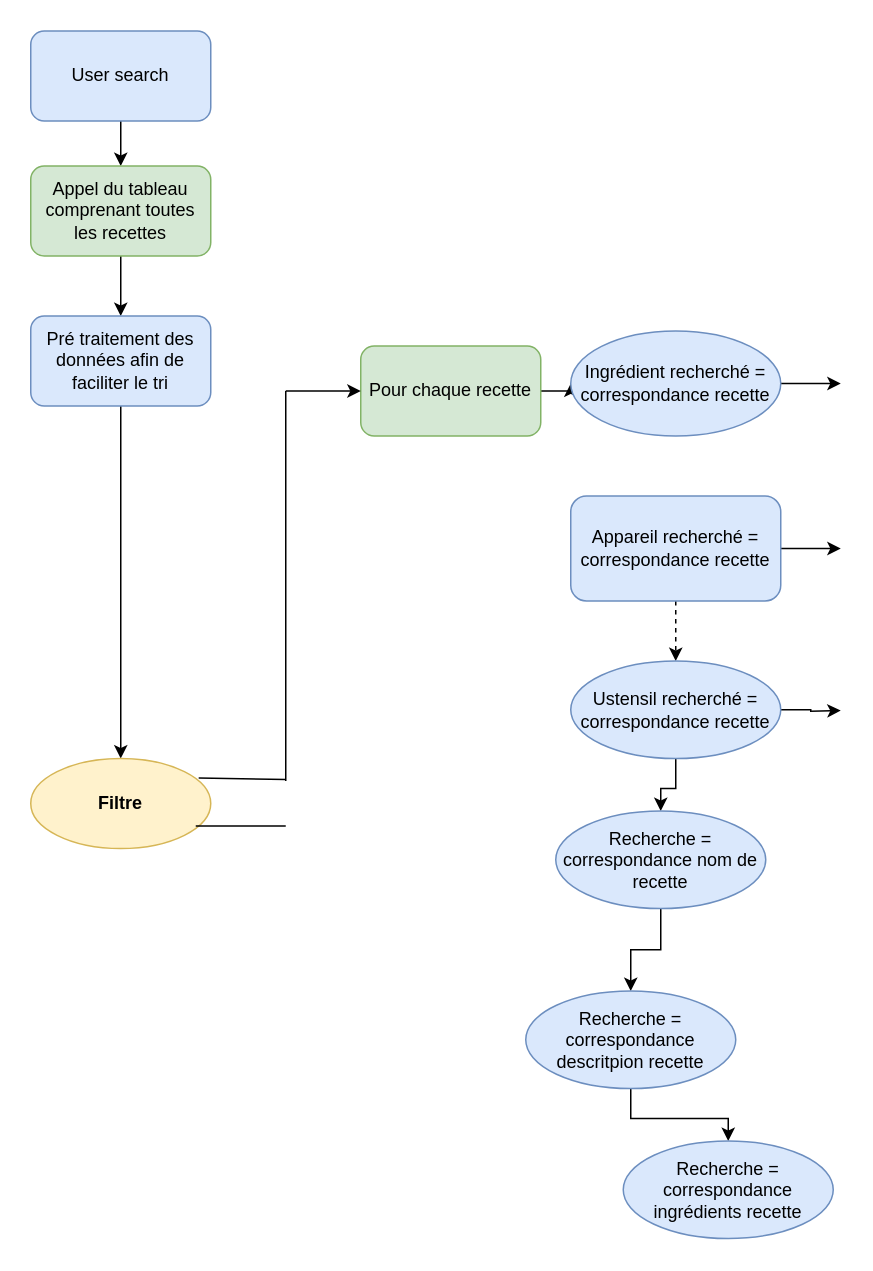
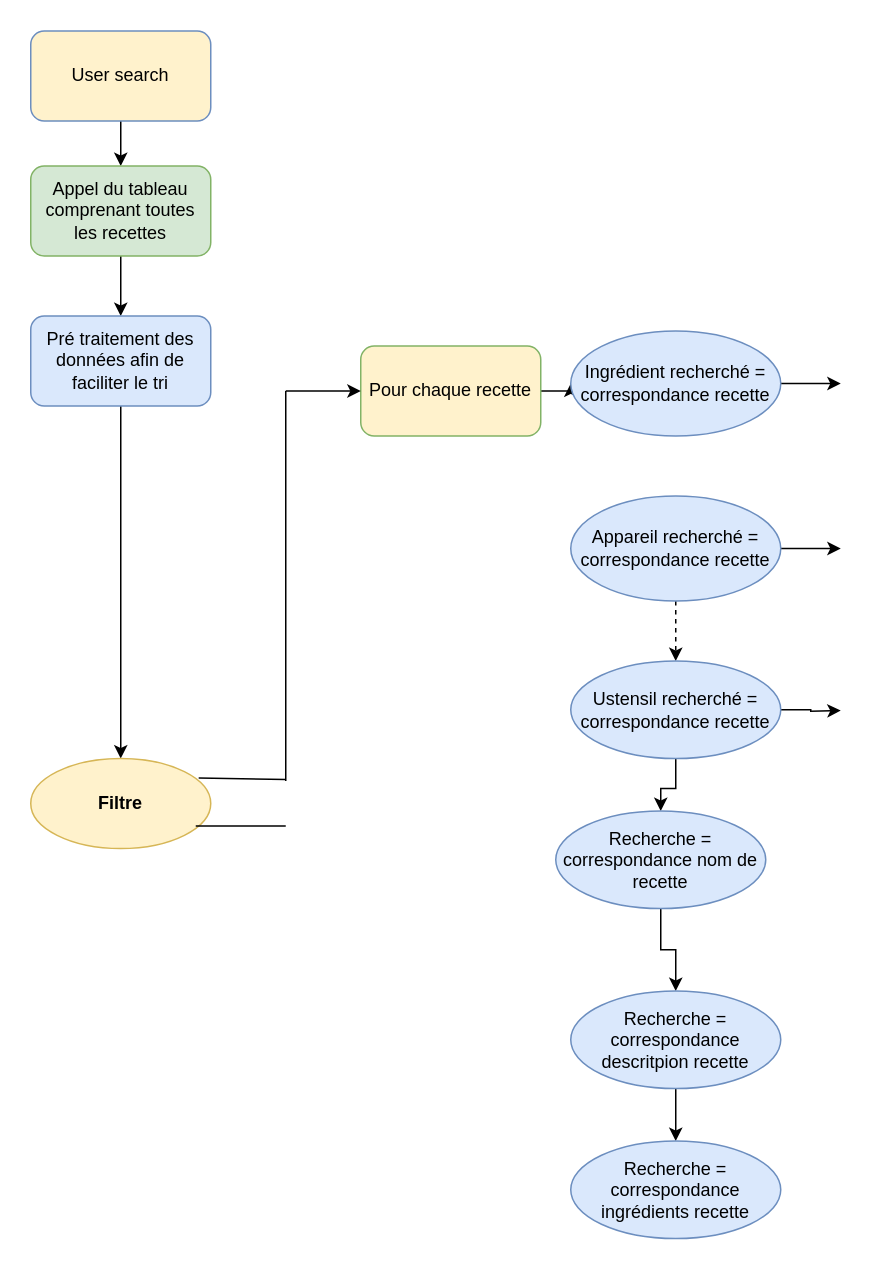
(121, 76) -> (121, 76)
(451, 391) -> (451, 391)
(676, 548) -> (676, 548)
(631, 1040) -> (676, 1040)
(728, 1190) -> (676, 1190)
